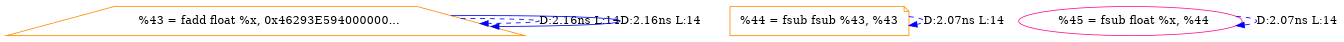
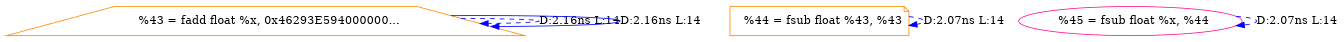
(819, 21) -> (819, 21)
